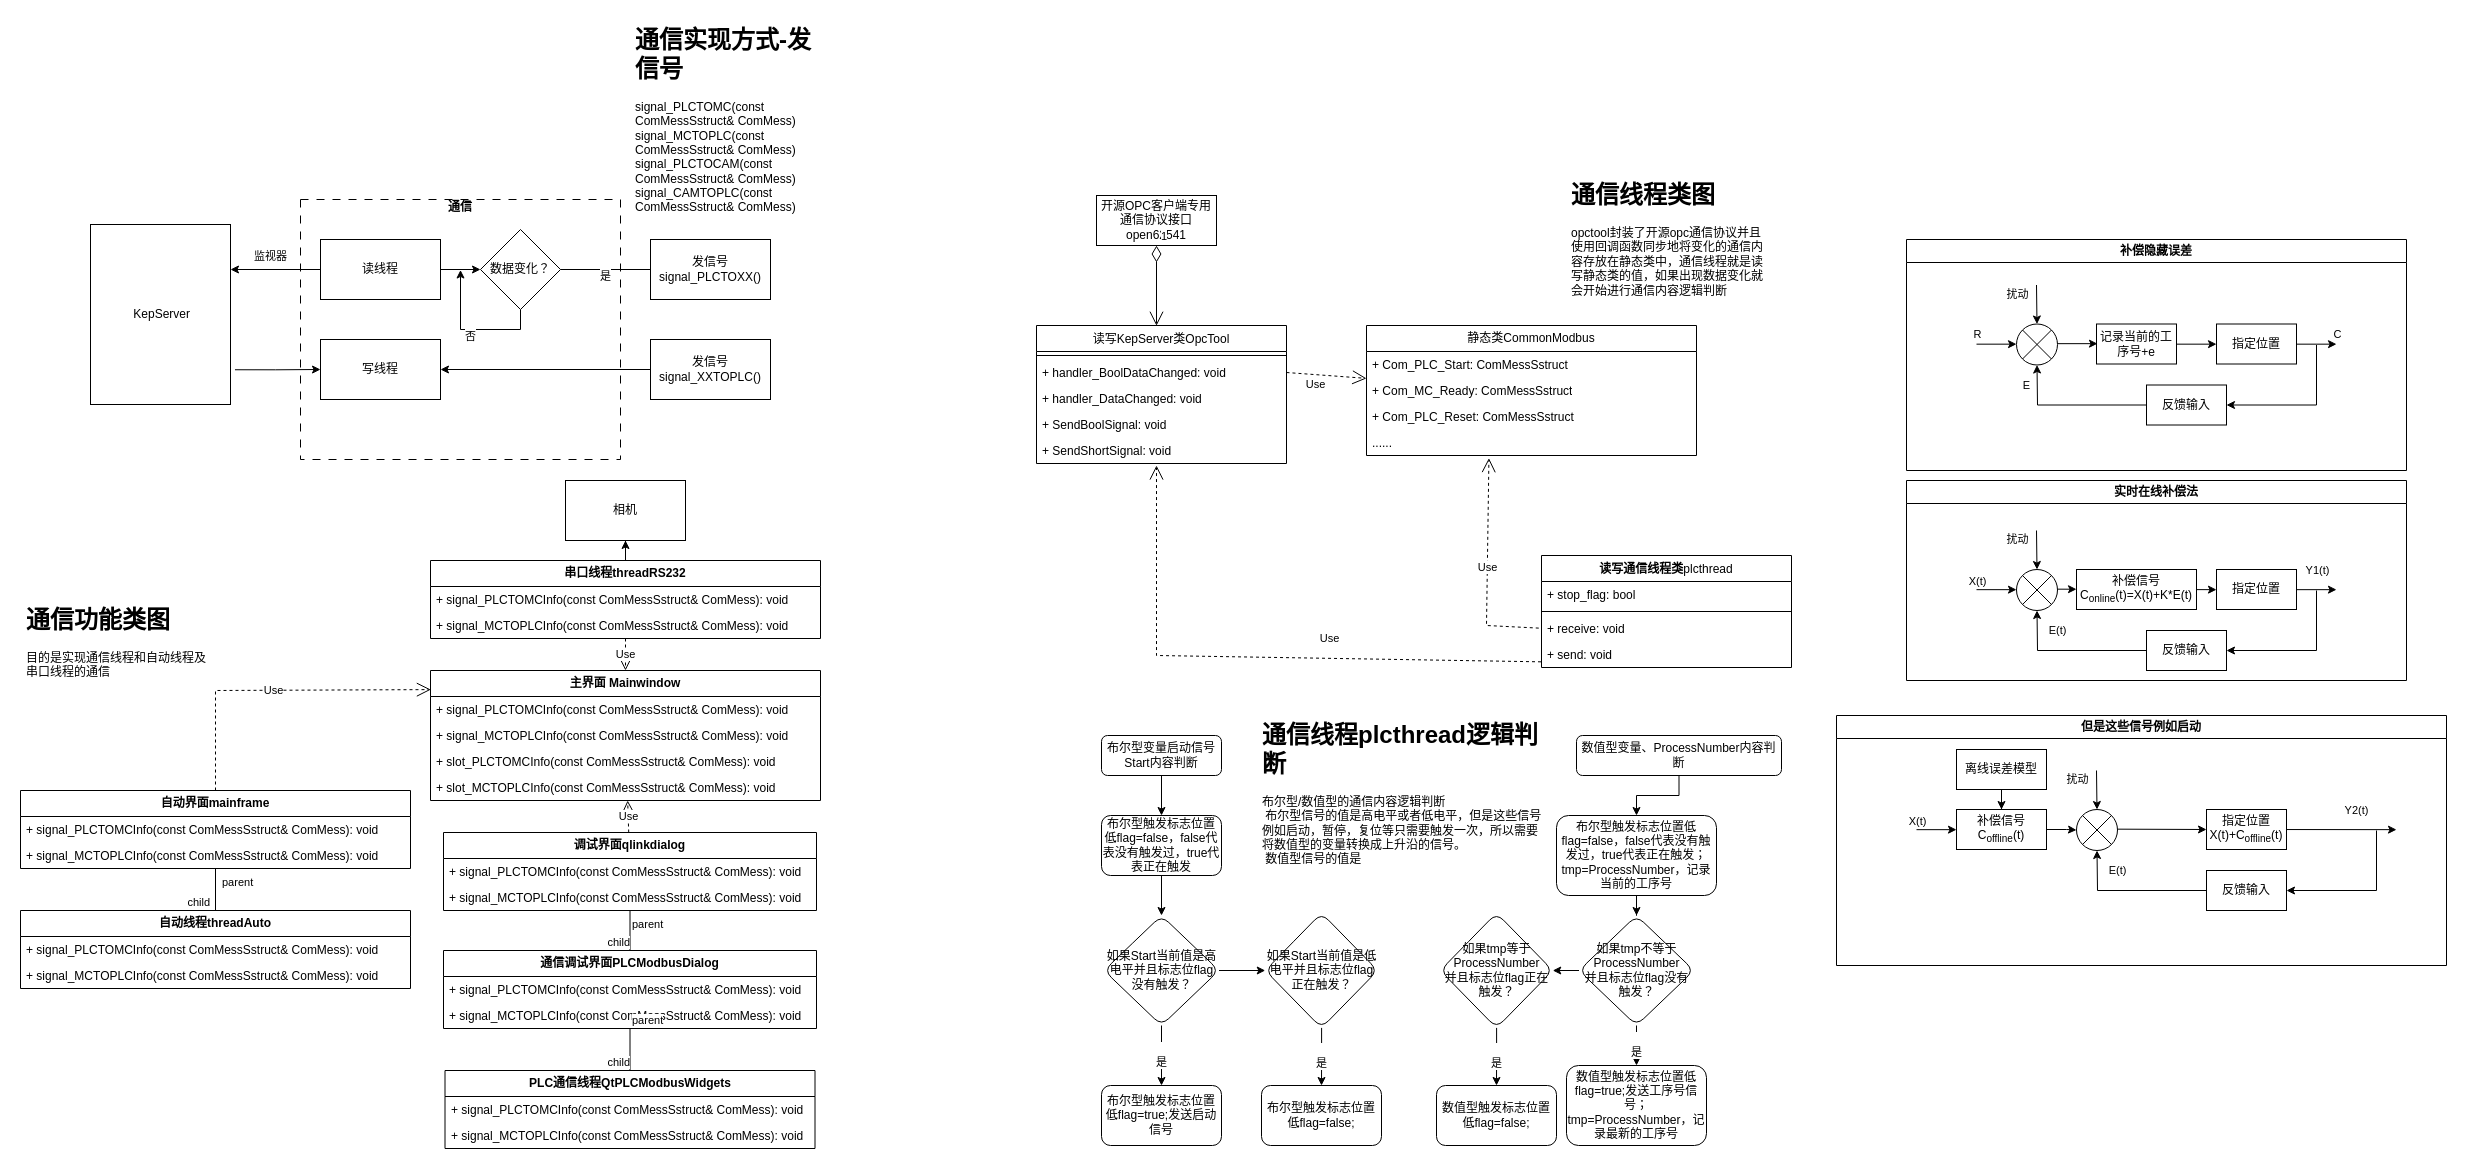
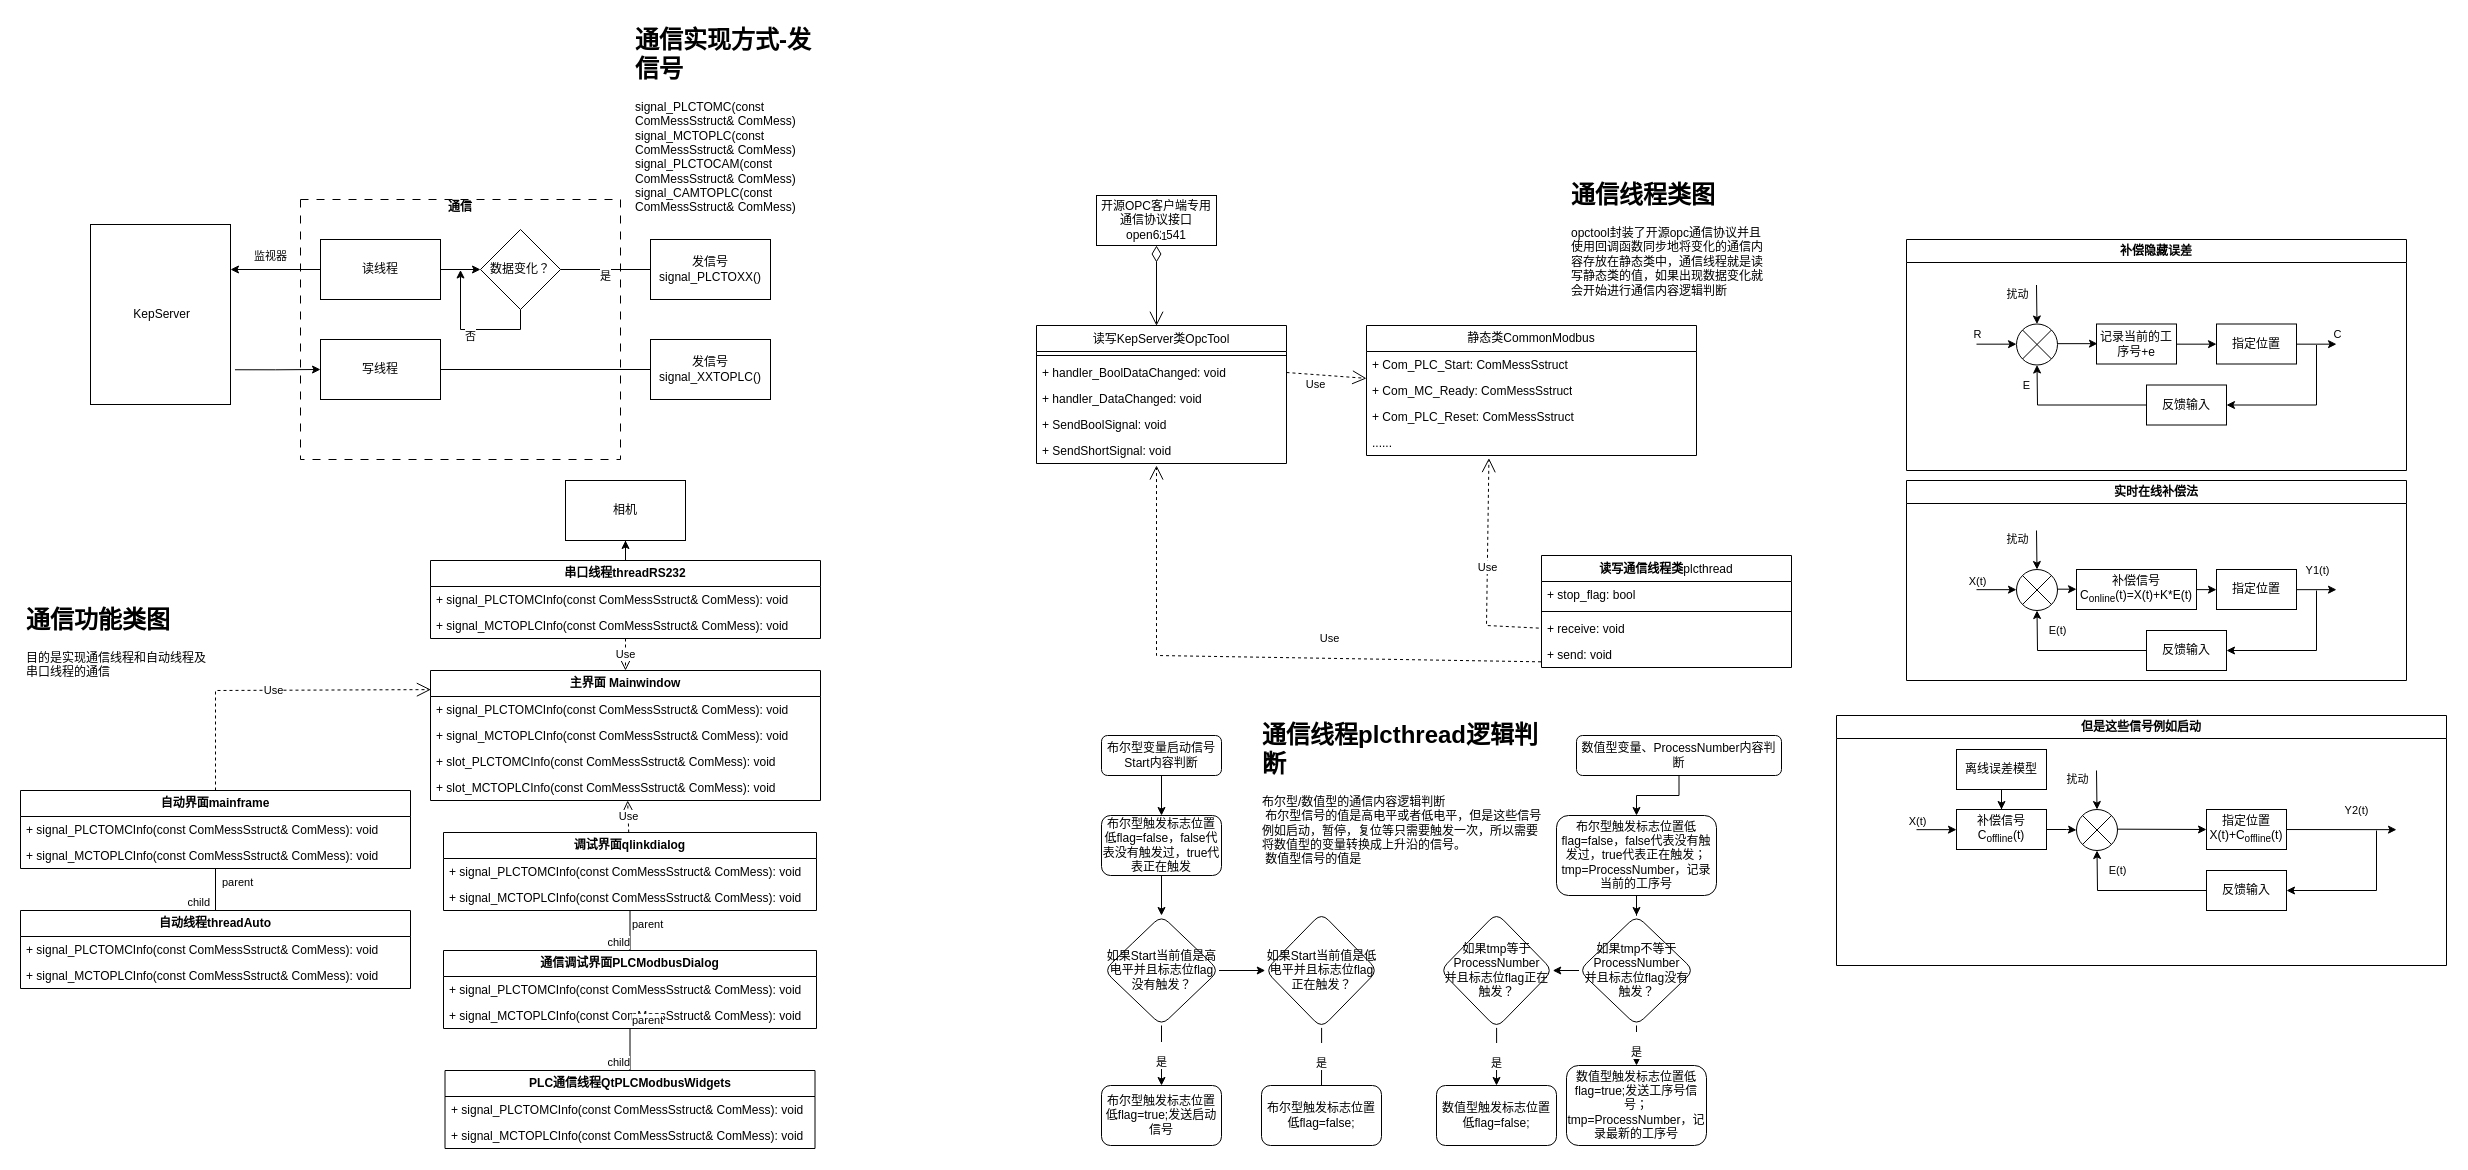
(449, 370) -> (447, 370)
(1322, 1077) -> (1322, 1079)
